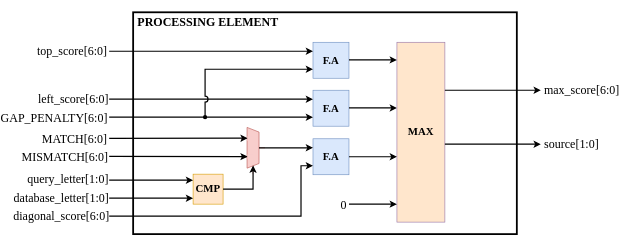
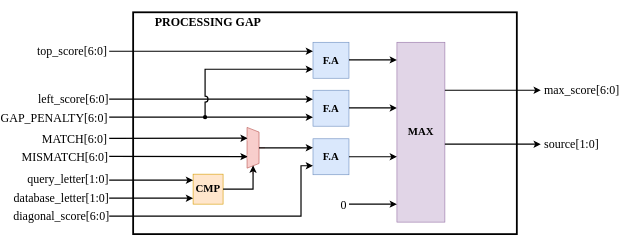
(208, 21) -> (208, 21)
(421, 132) -> (421, 132)
